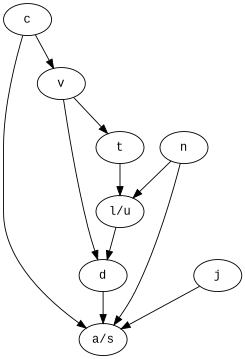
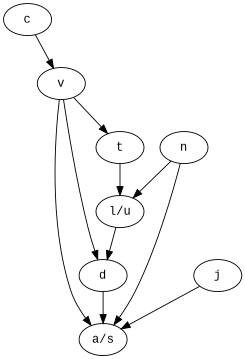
(4, 192) -> (56, 211)
